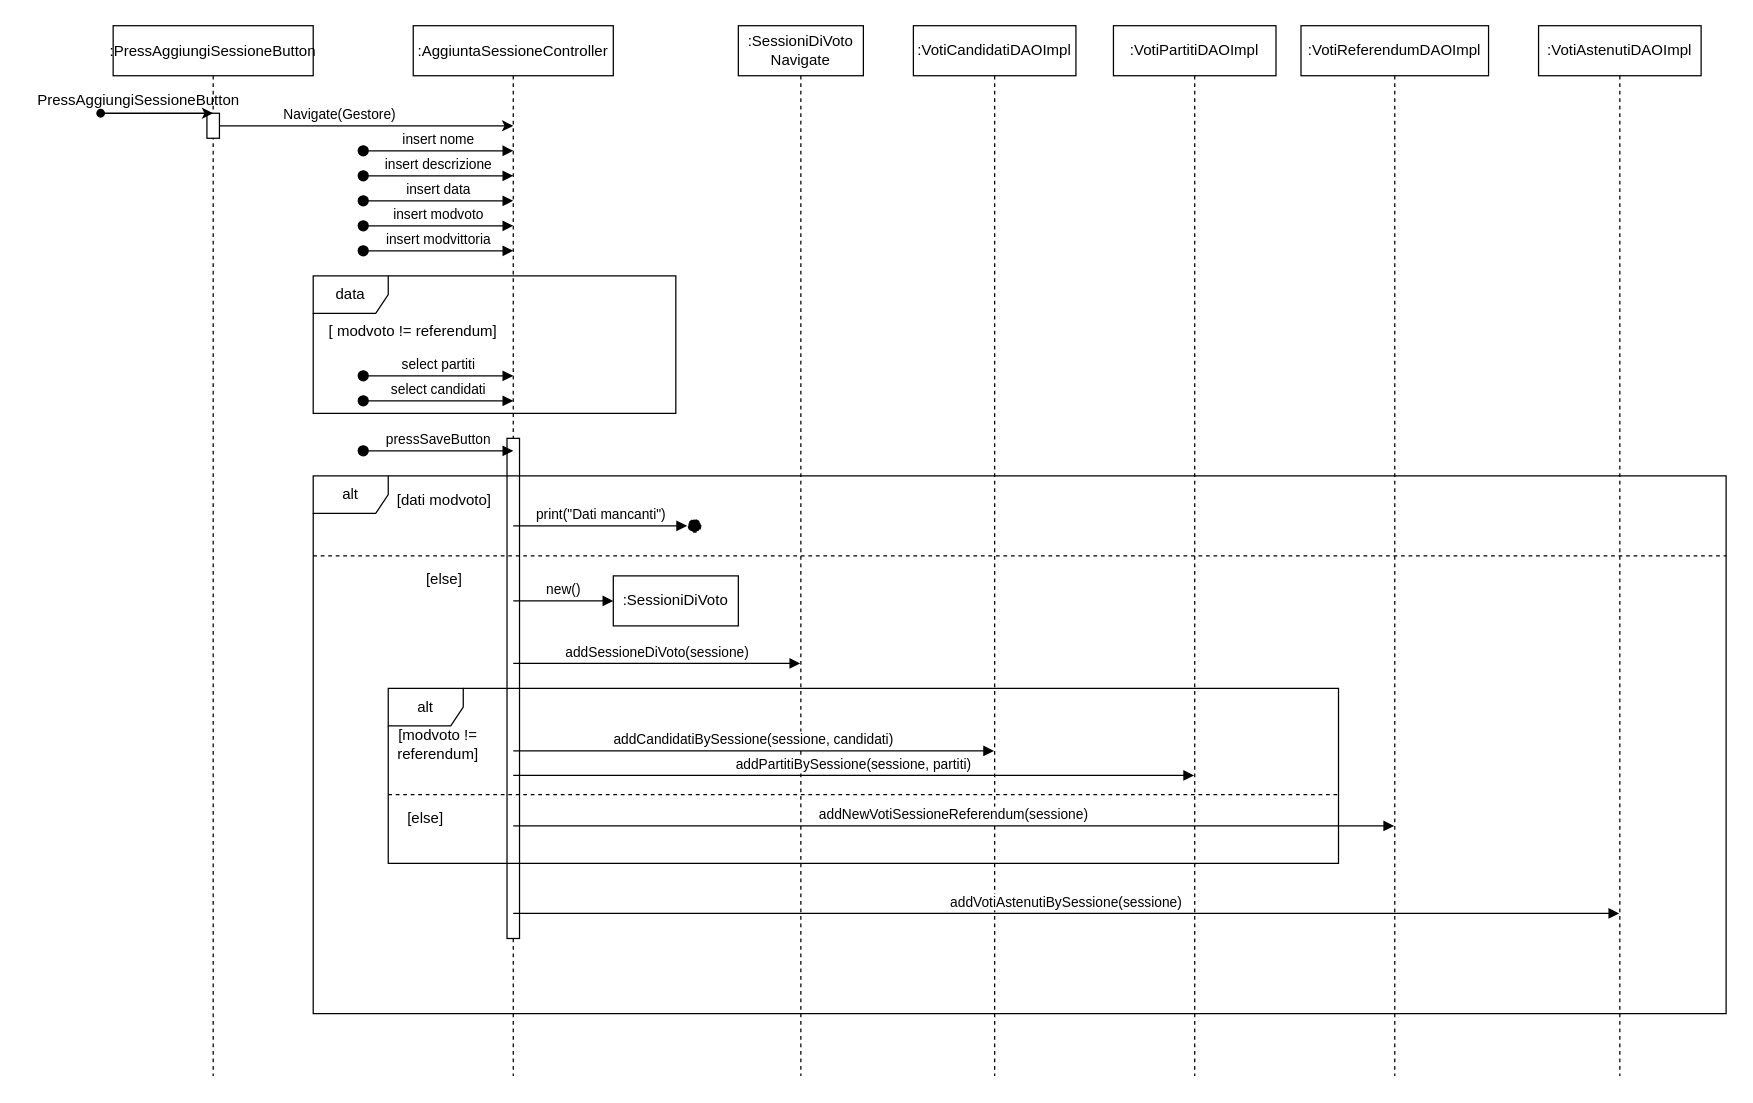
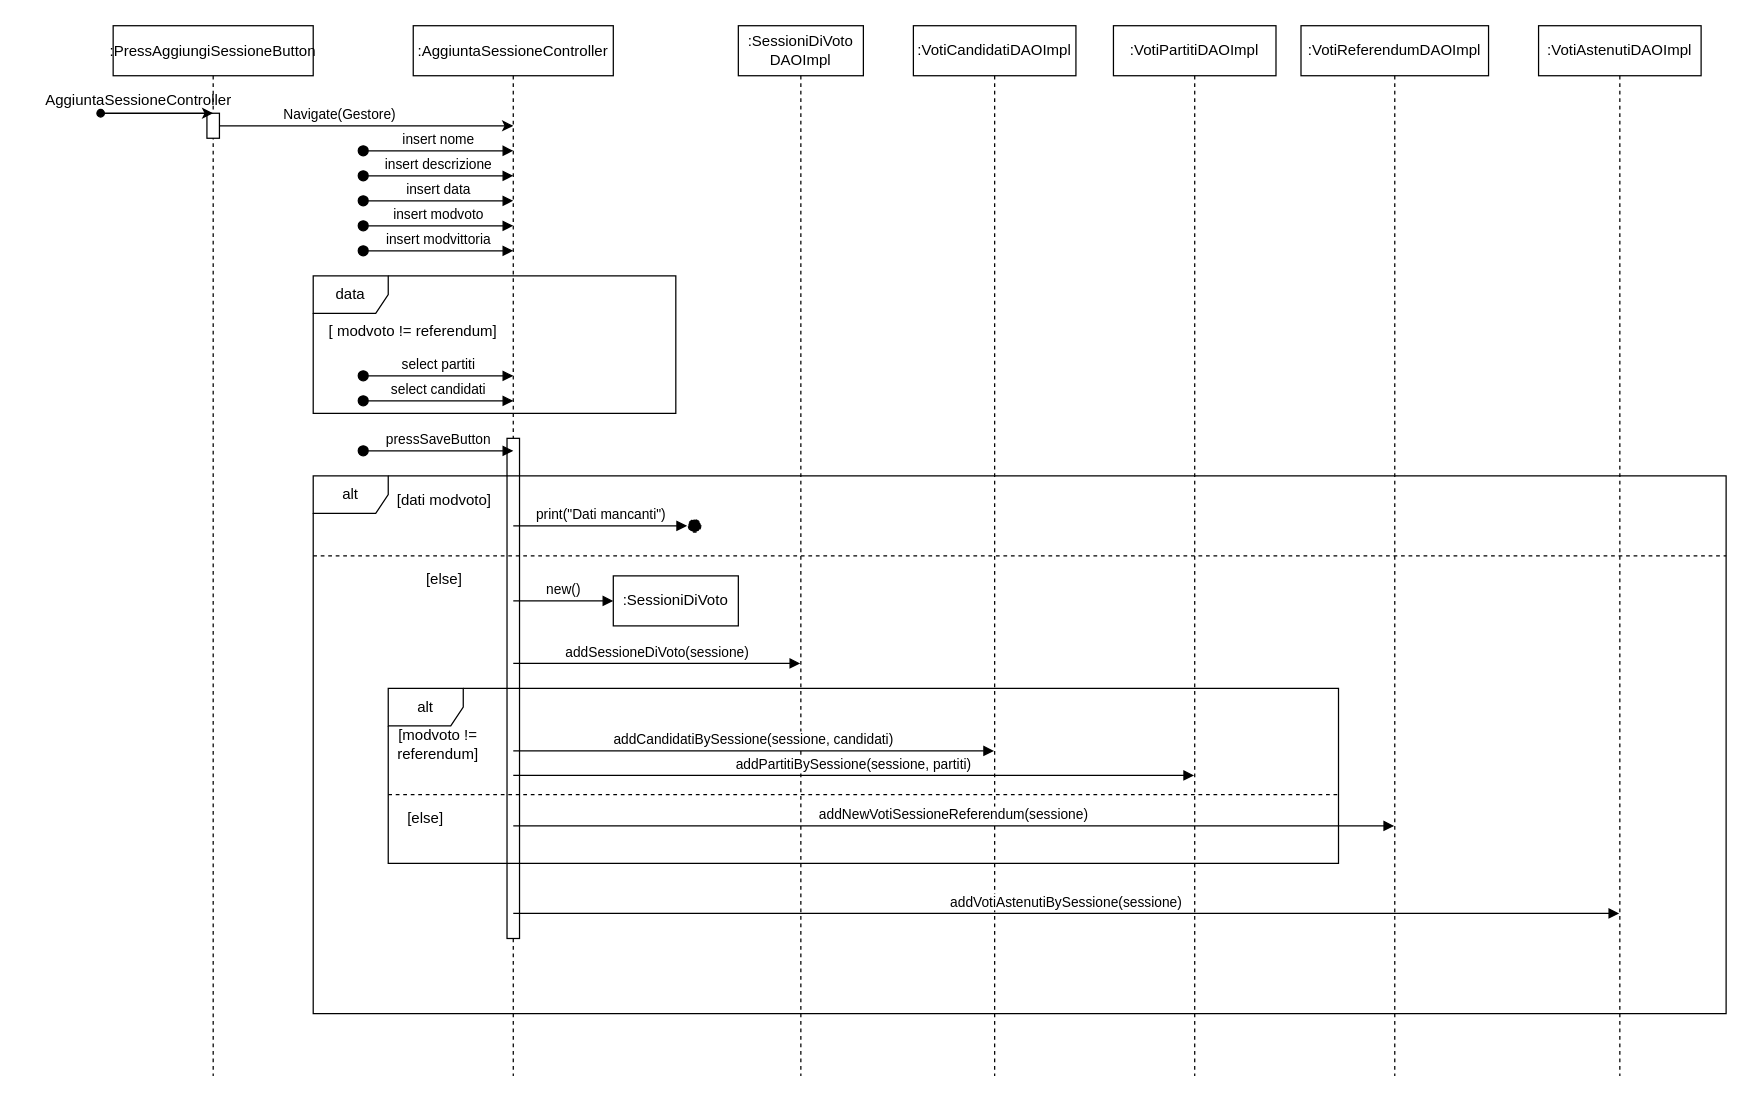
(801, 51) -> (801, 51)
(139, 101) -> (139, 101)
